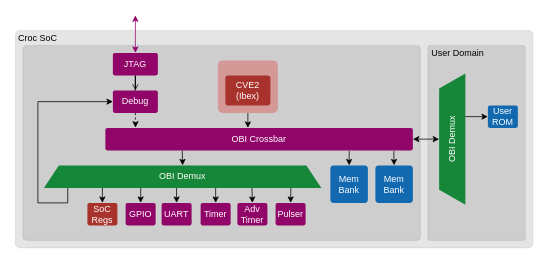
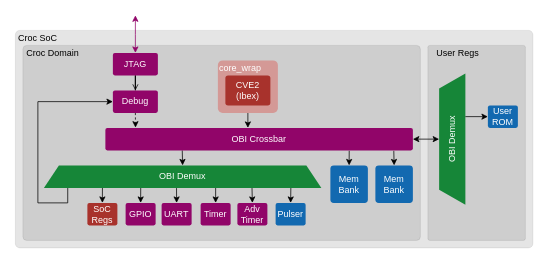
none -> (53, 53)
(458, 53) -> (458, 53)
none -> (240, 68)
(291, 214) -> (291, 214)
